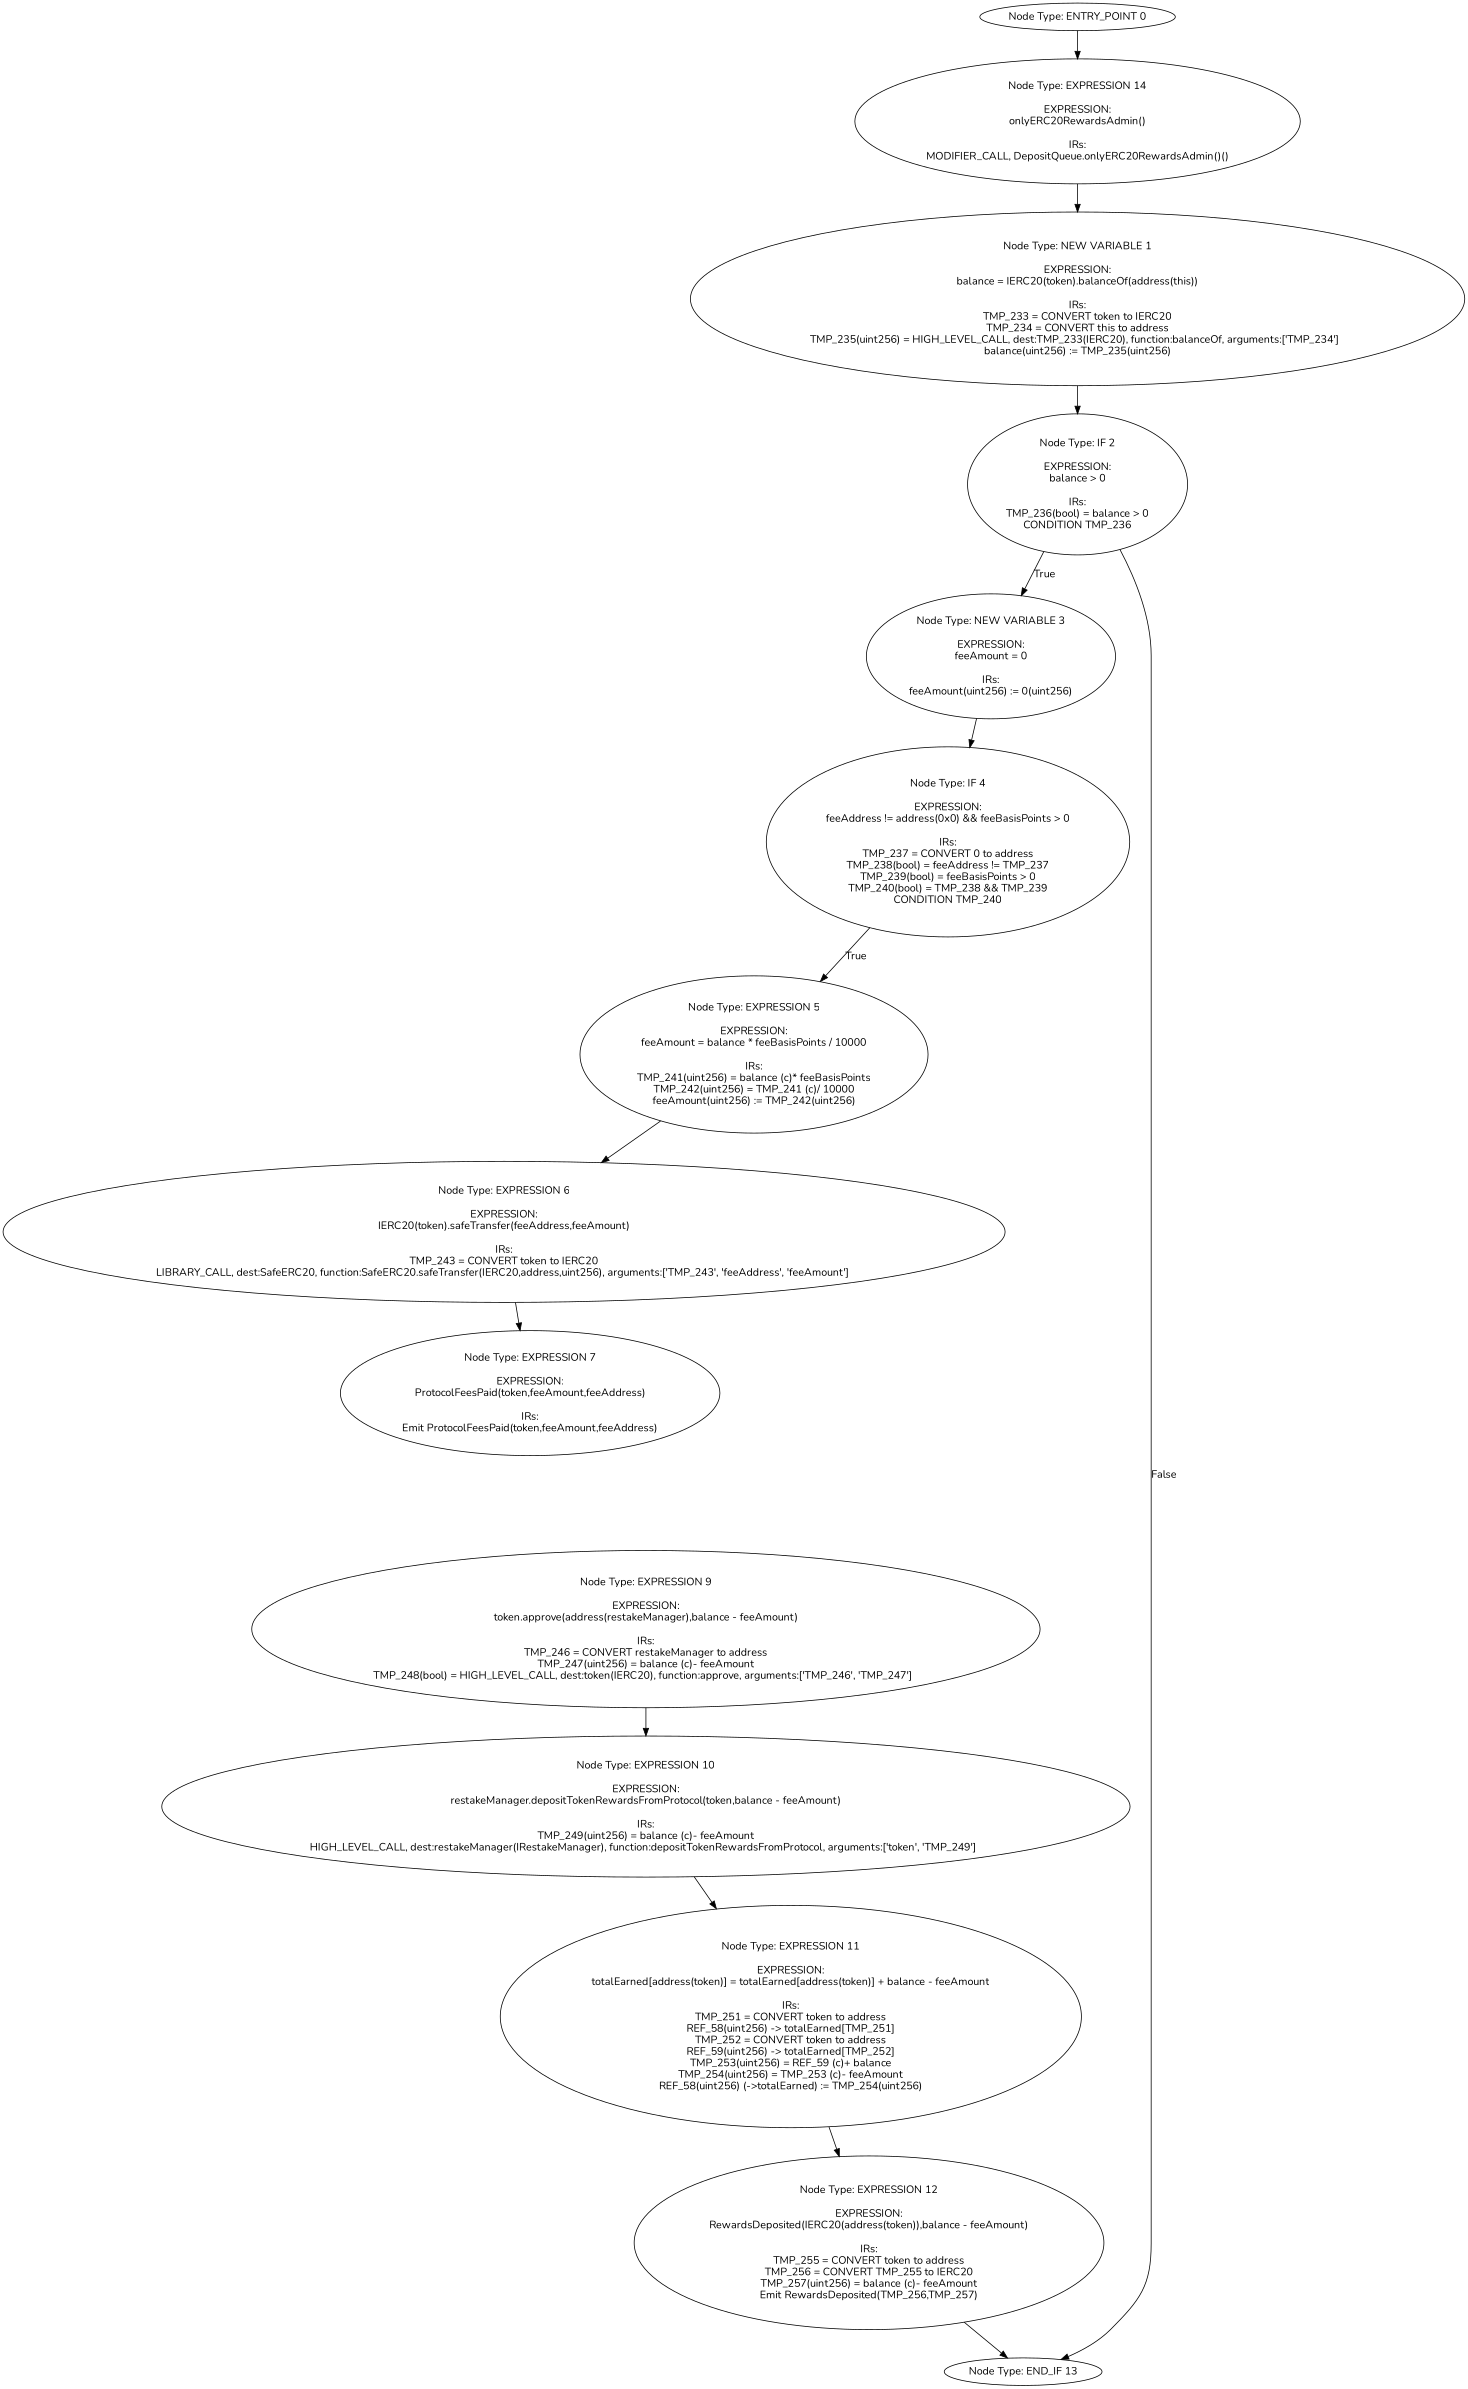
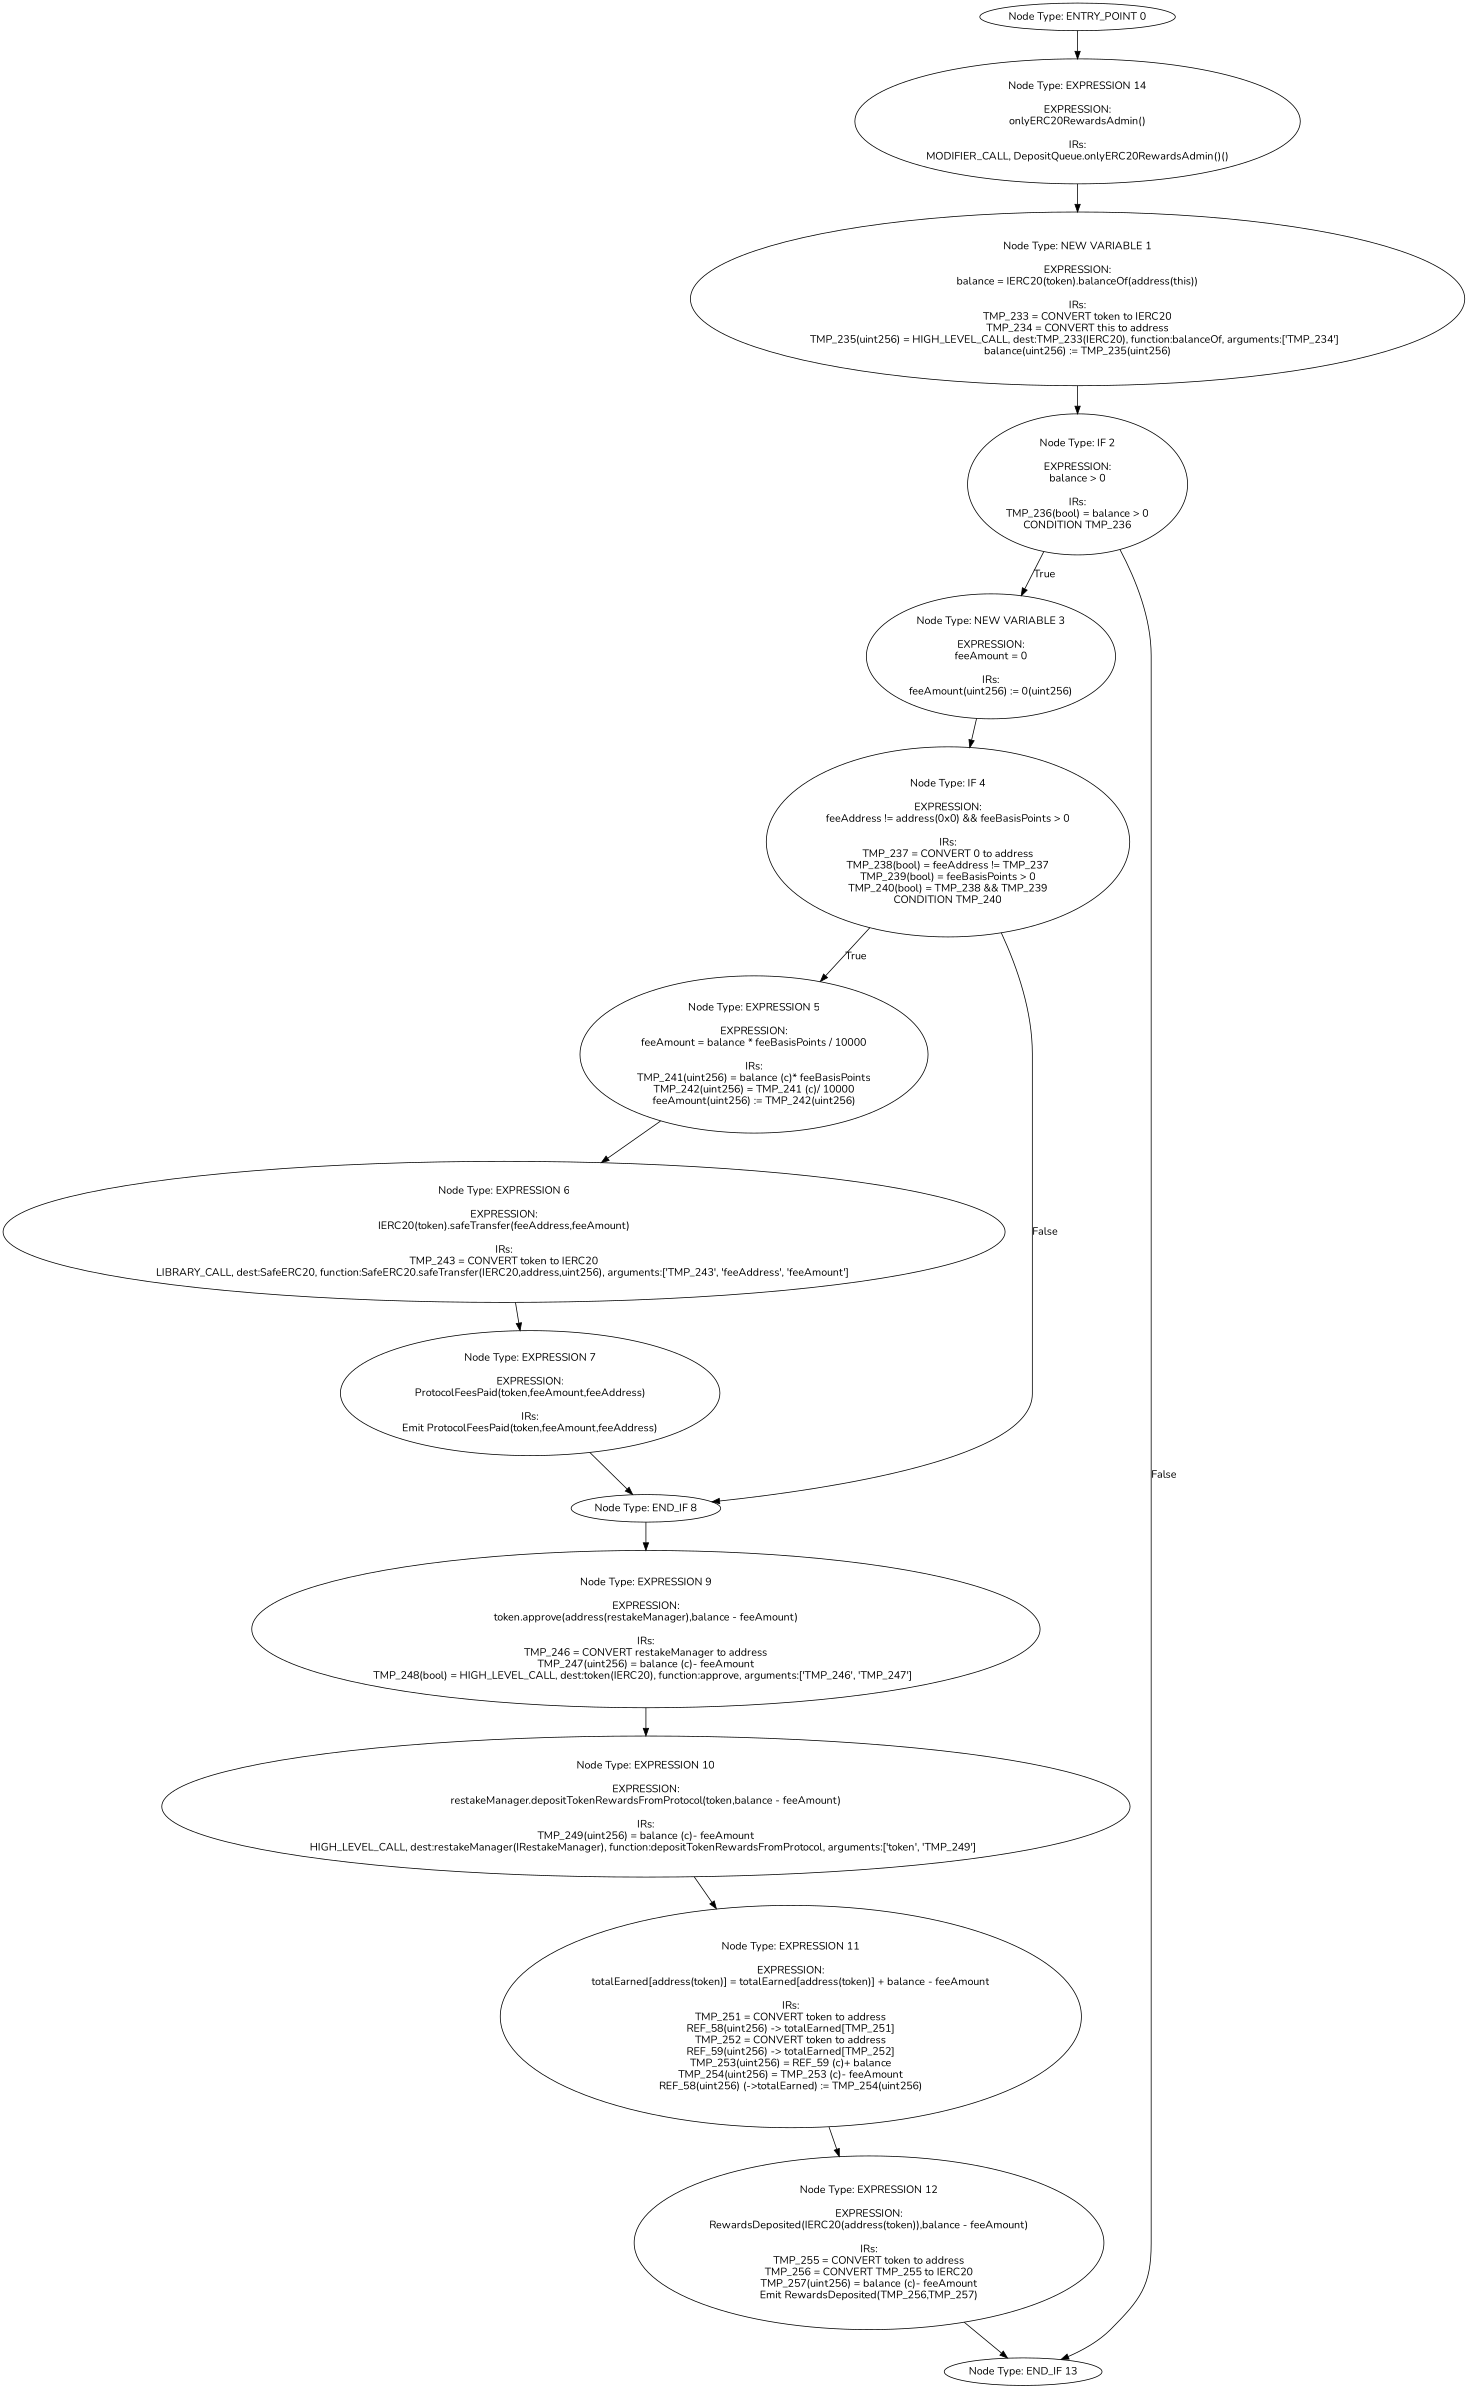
none -> (646, 1508)
